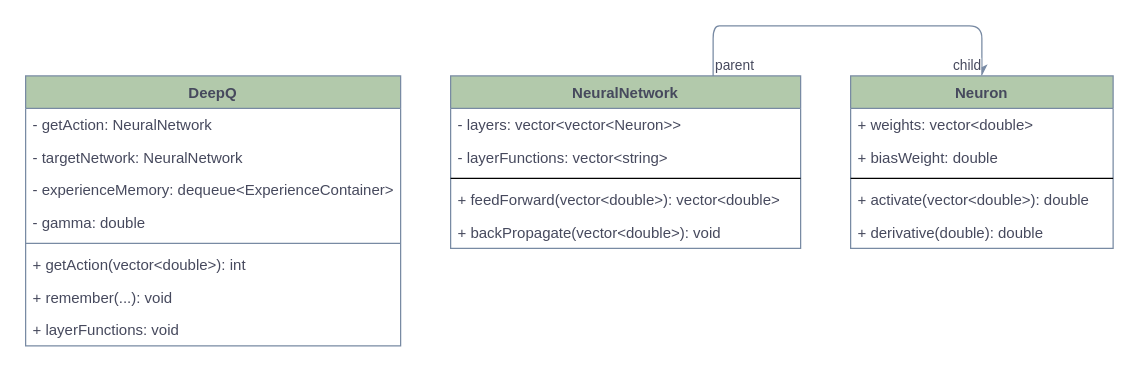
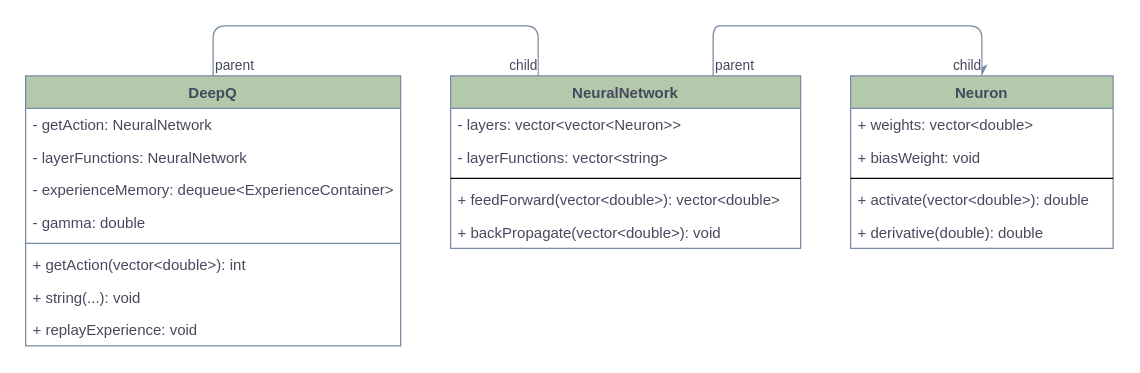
none -> (376, 26)
(151, 158) -> (151, 158)
(930, 158) -> (921, 158)
(107, 298) -> (97, 298)
(113, 330) -> (122, 330)
